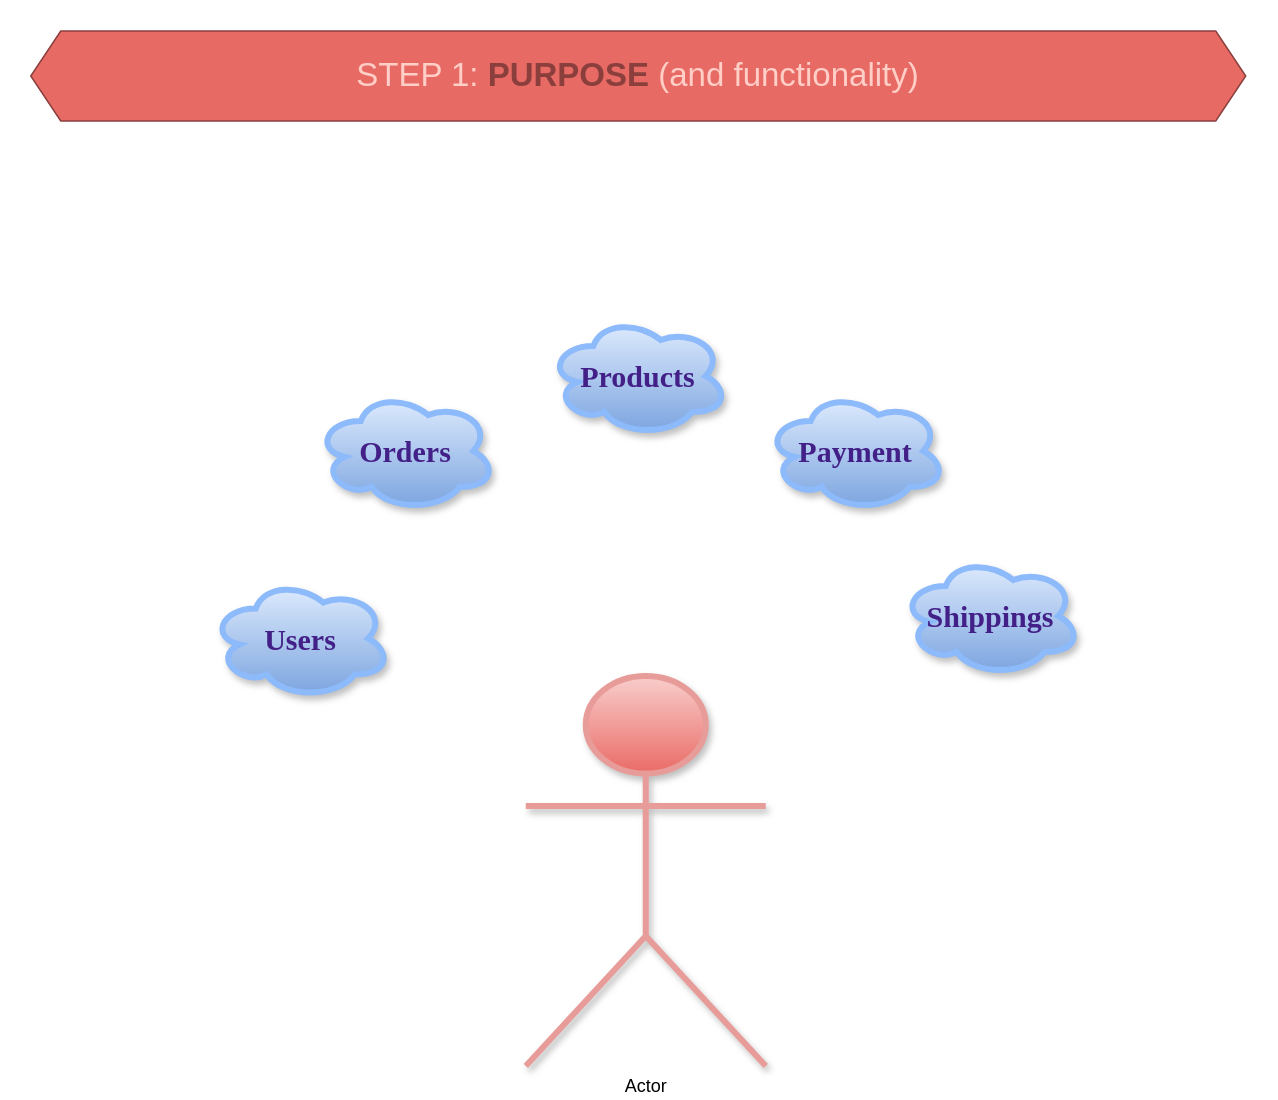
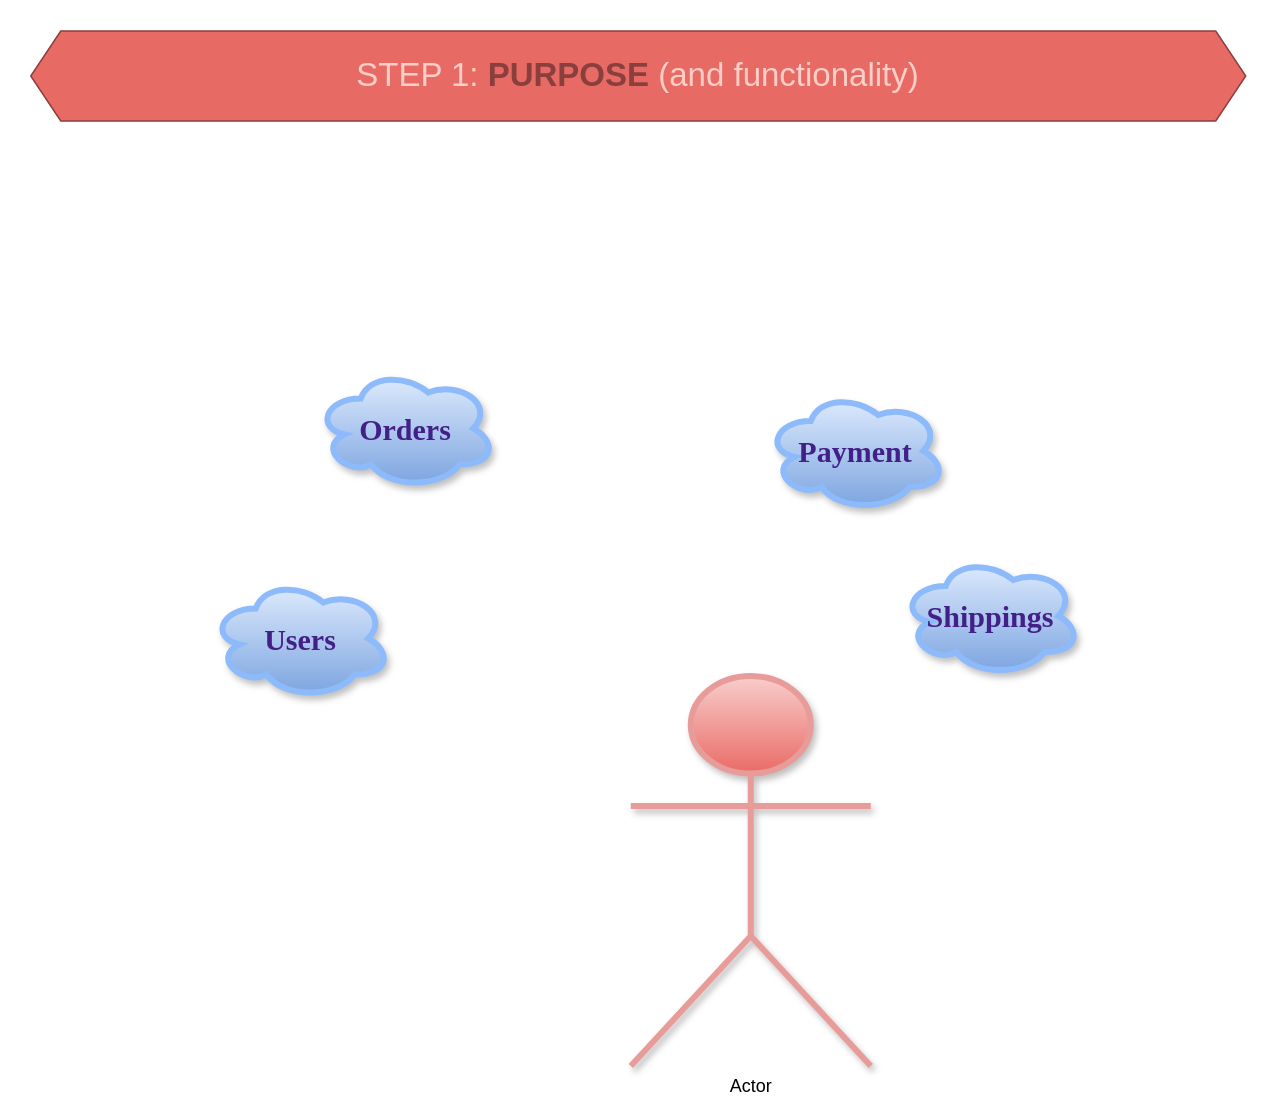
(638, 376) -> none
(406, 451) -> (406, 428)
(646, 871) -> (751, 871)
